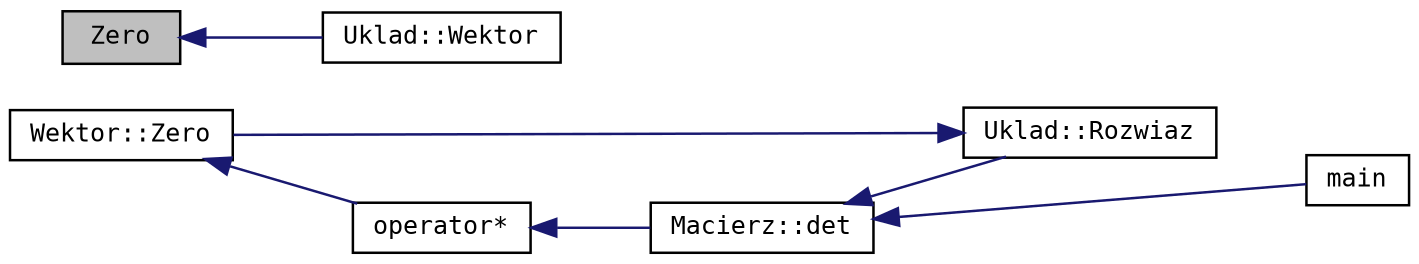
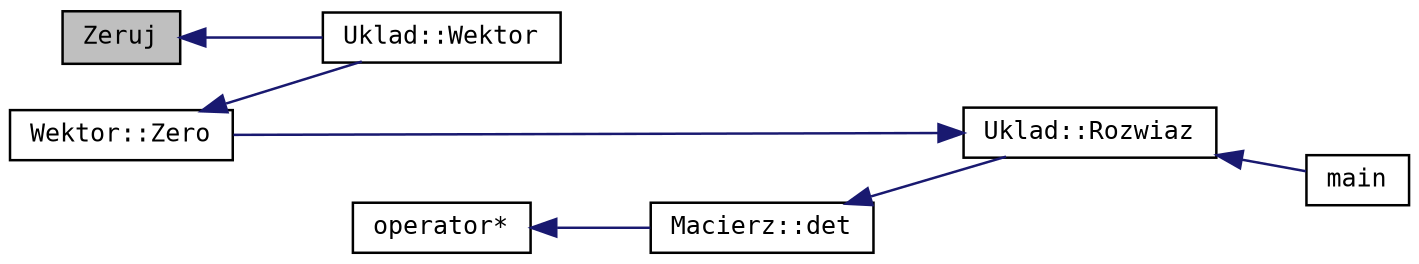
(121, 38) -> (121, 38)
(294, 185) -> (294, 83)
(1102, 201) -> (1274, 166)
